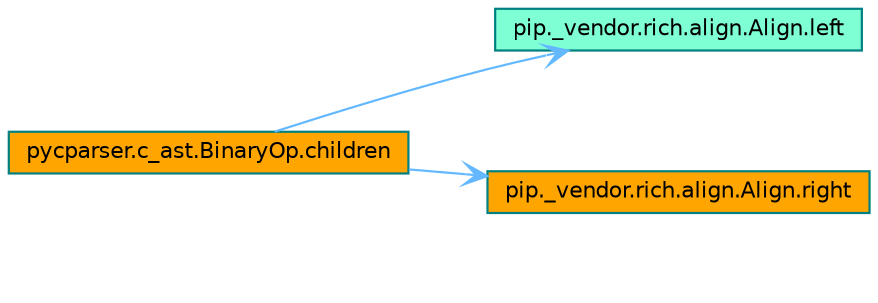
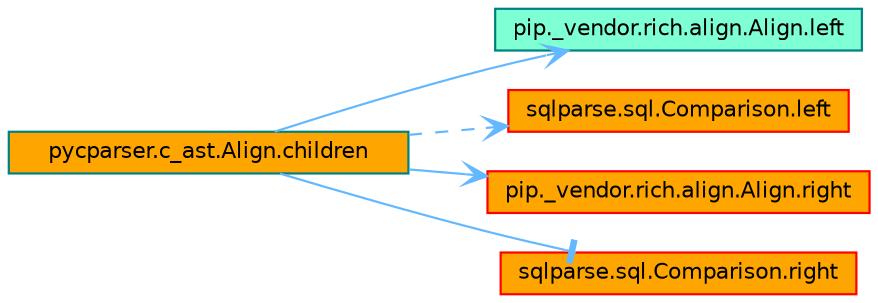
none -> (679, 111)
(209, 153) -> (209, 153)
(679, 192) -> (679, 192)
none -> (679, 273)
